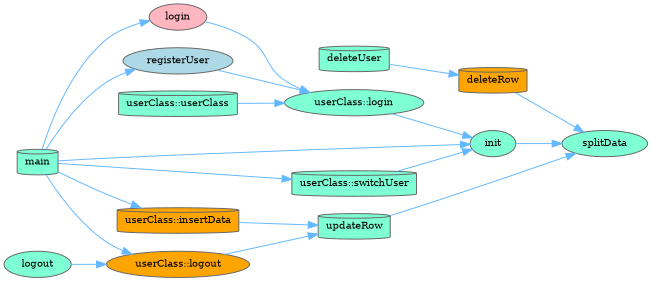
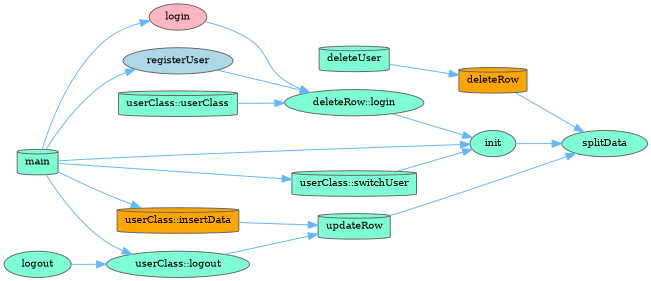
(354, 103) -> (354, 103)
(178, 264) -> (178, 264)
